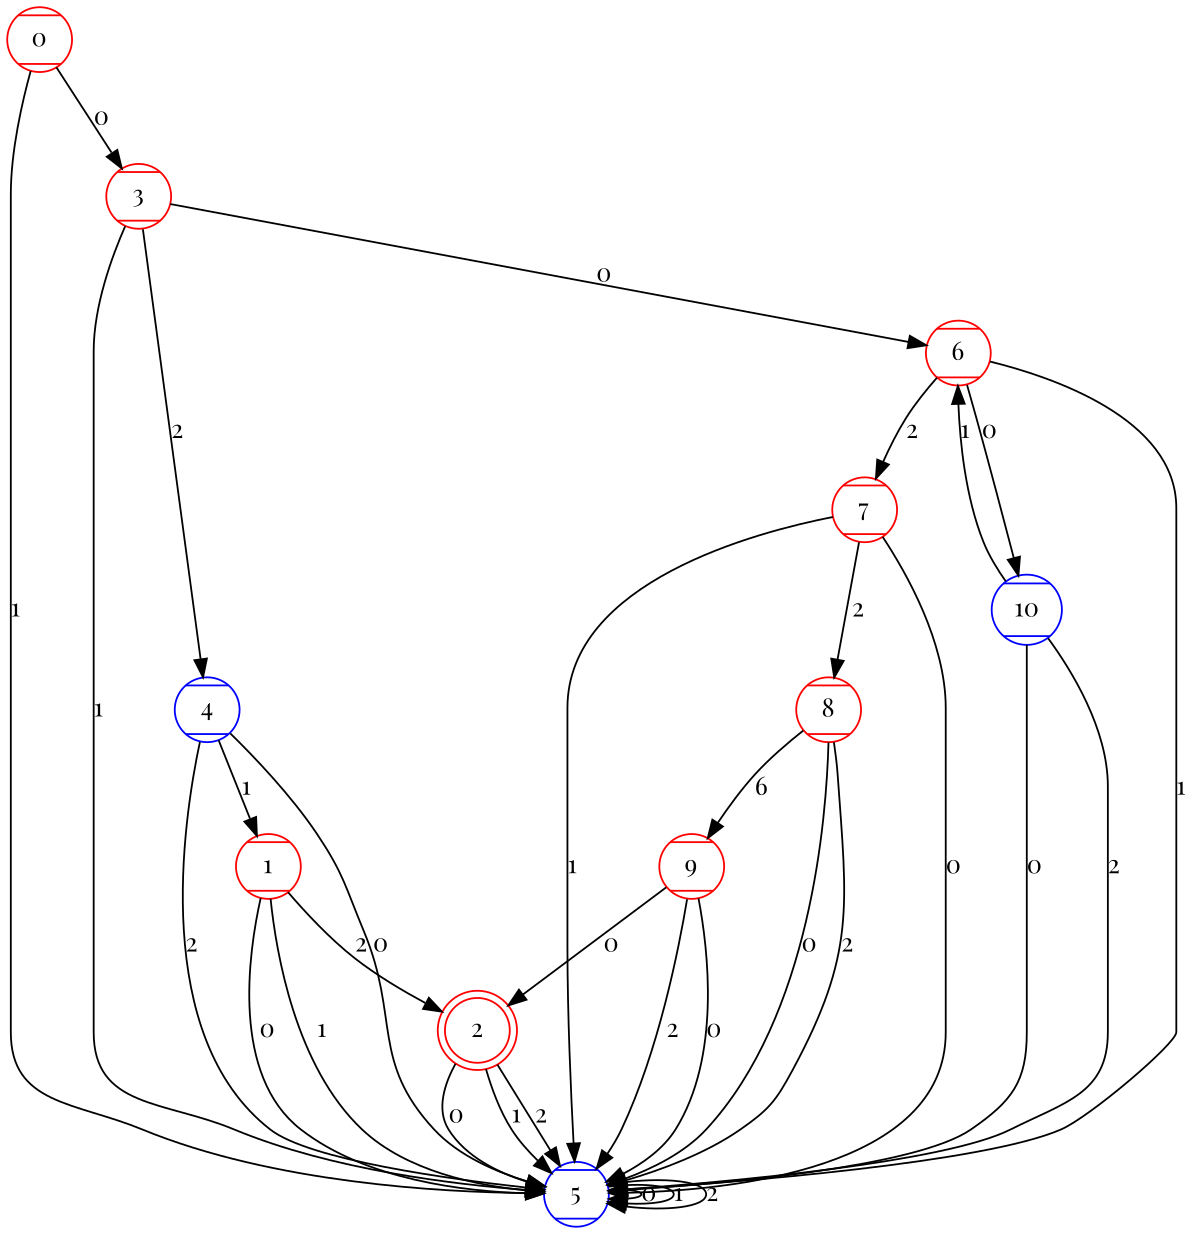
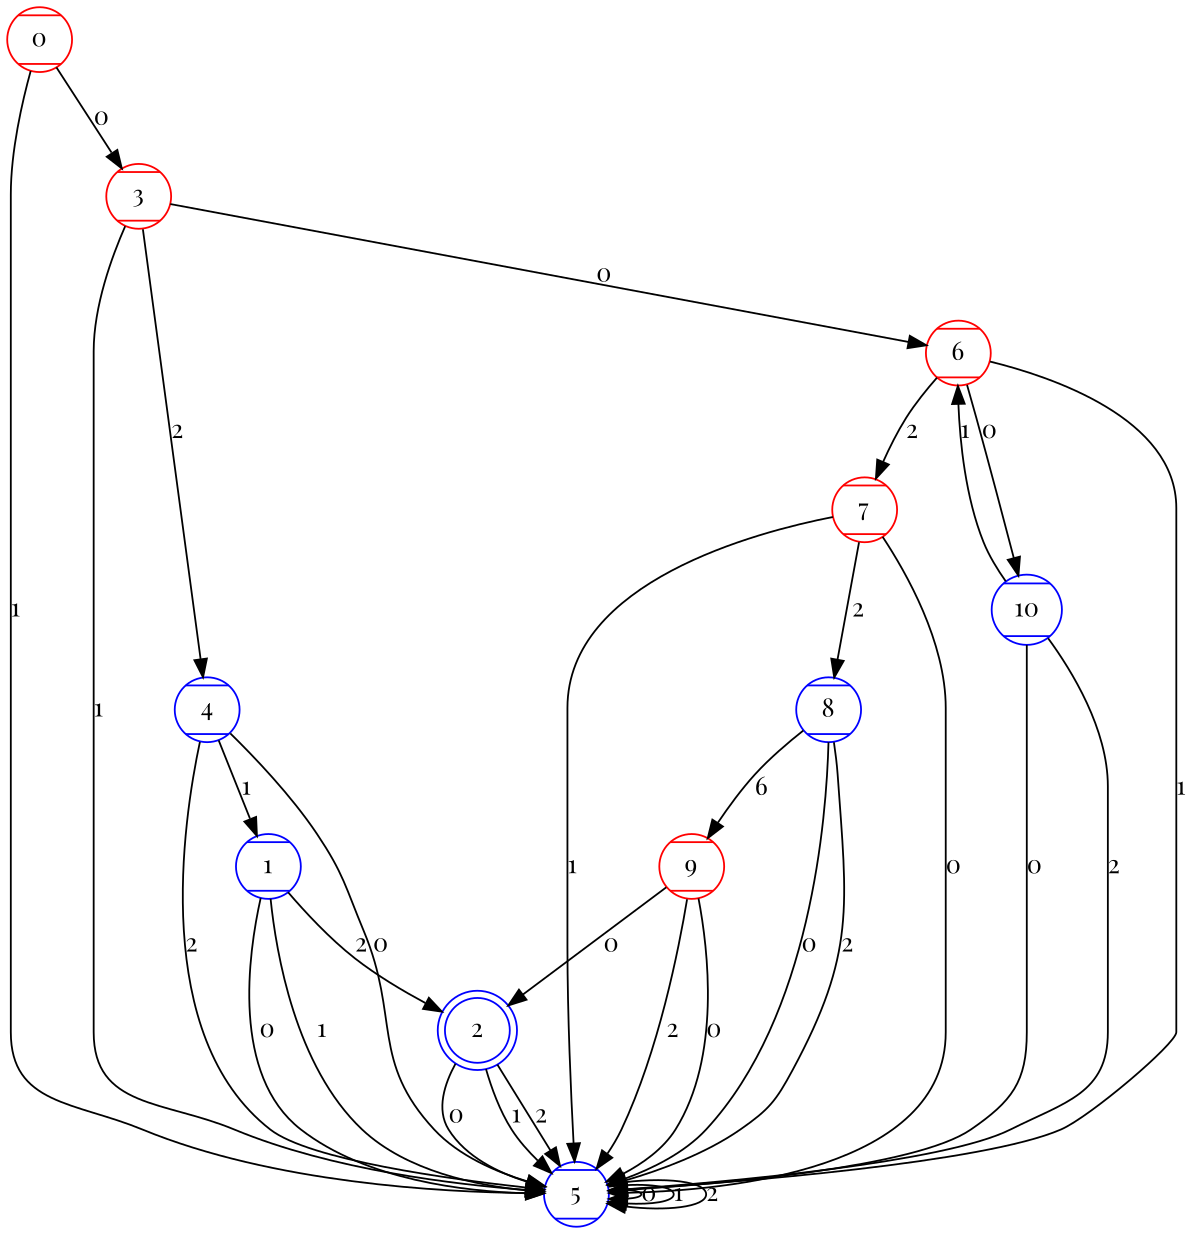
(829, 710) -> (829, 710)
(268, 866) -> (268, 866)
(477, 1030) -> (477, 1030)
